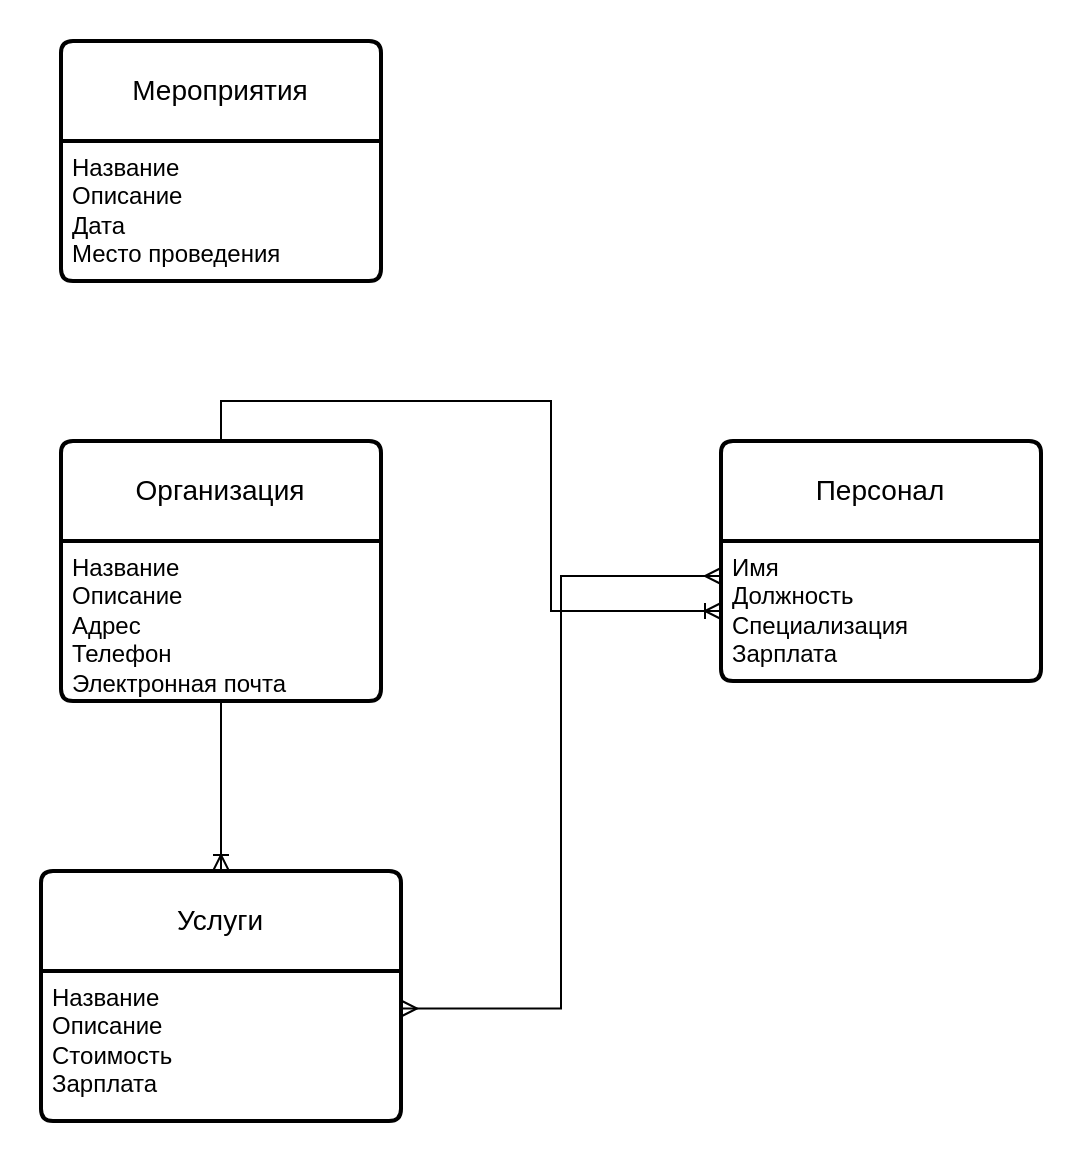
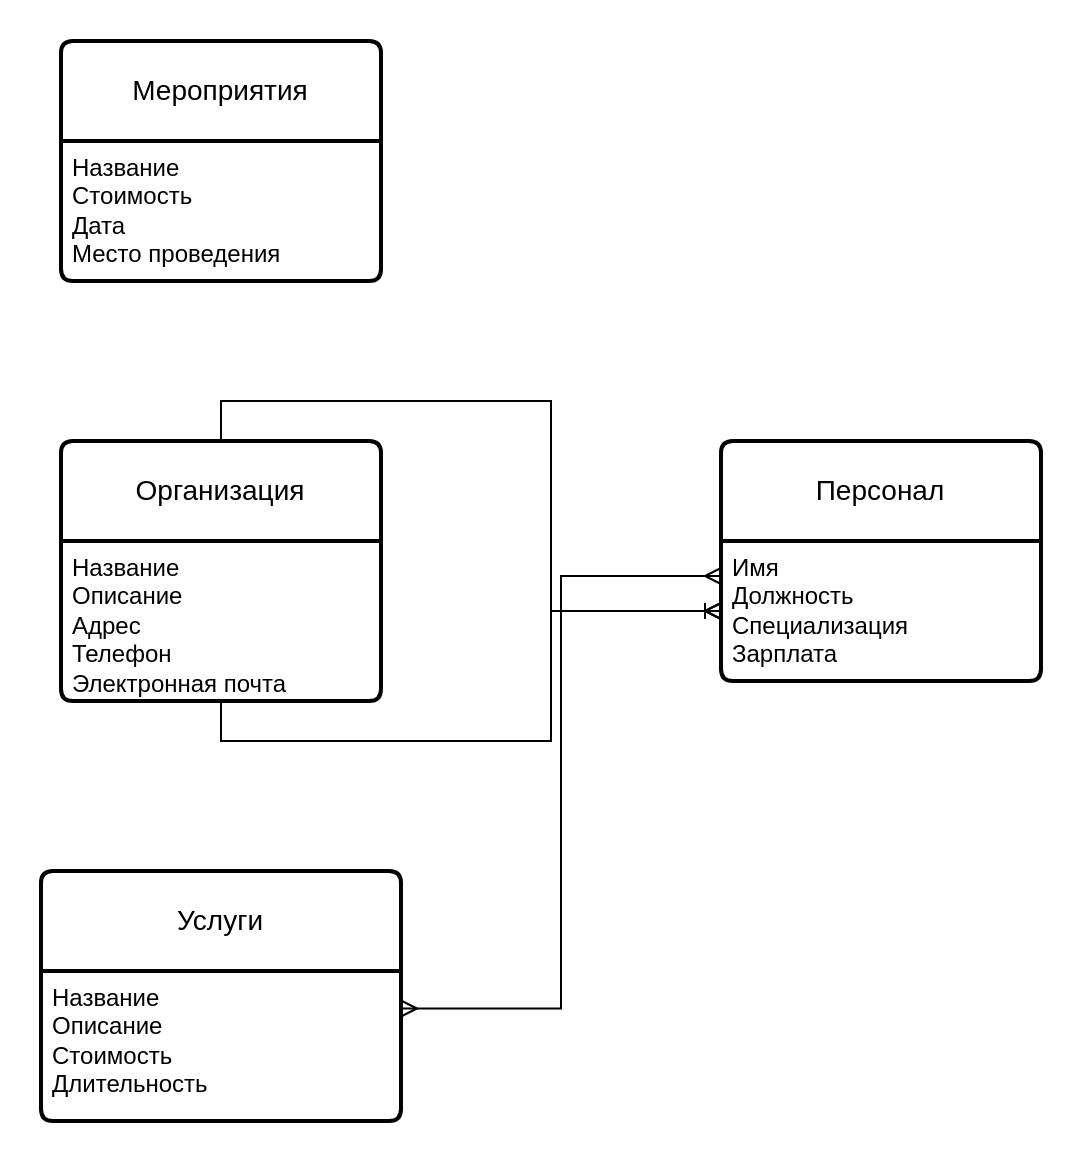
(177, 213) -> (177, 213)
(221, 804) -> (447, 741)
(113, 1043) -> (134, 1043)
